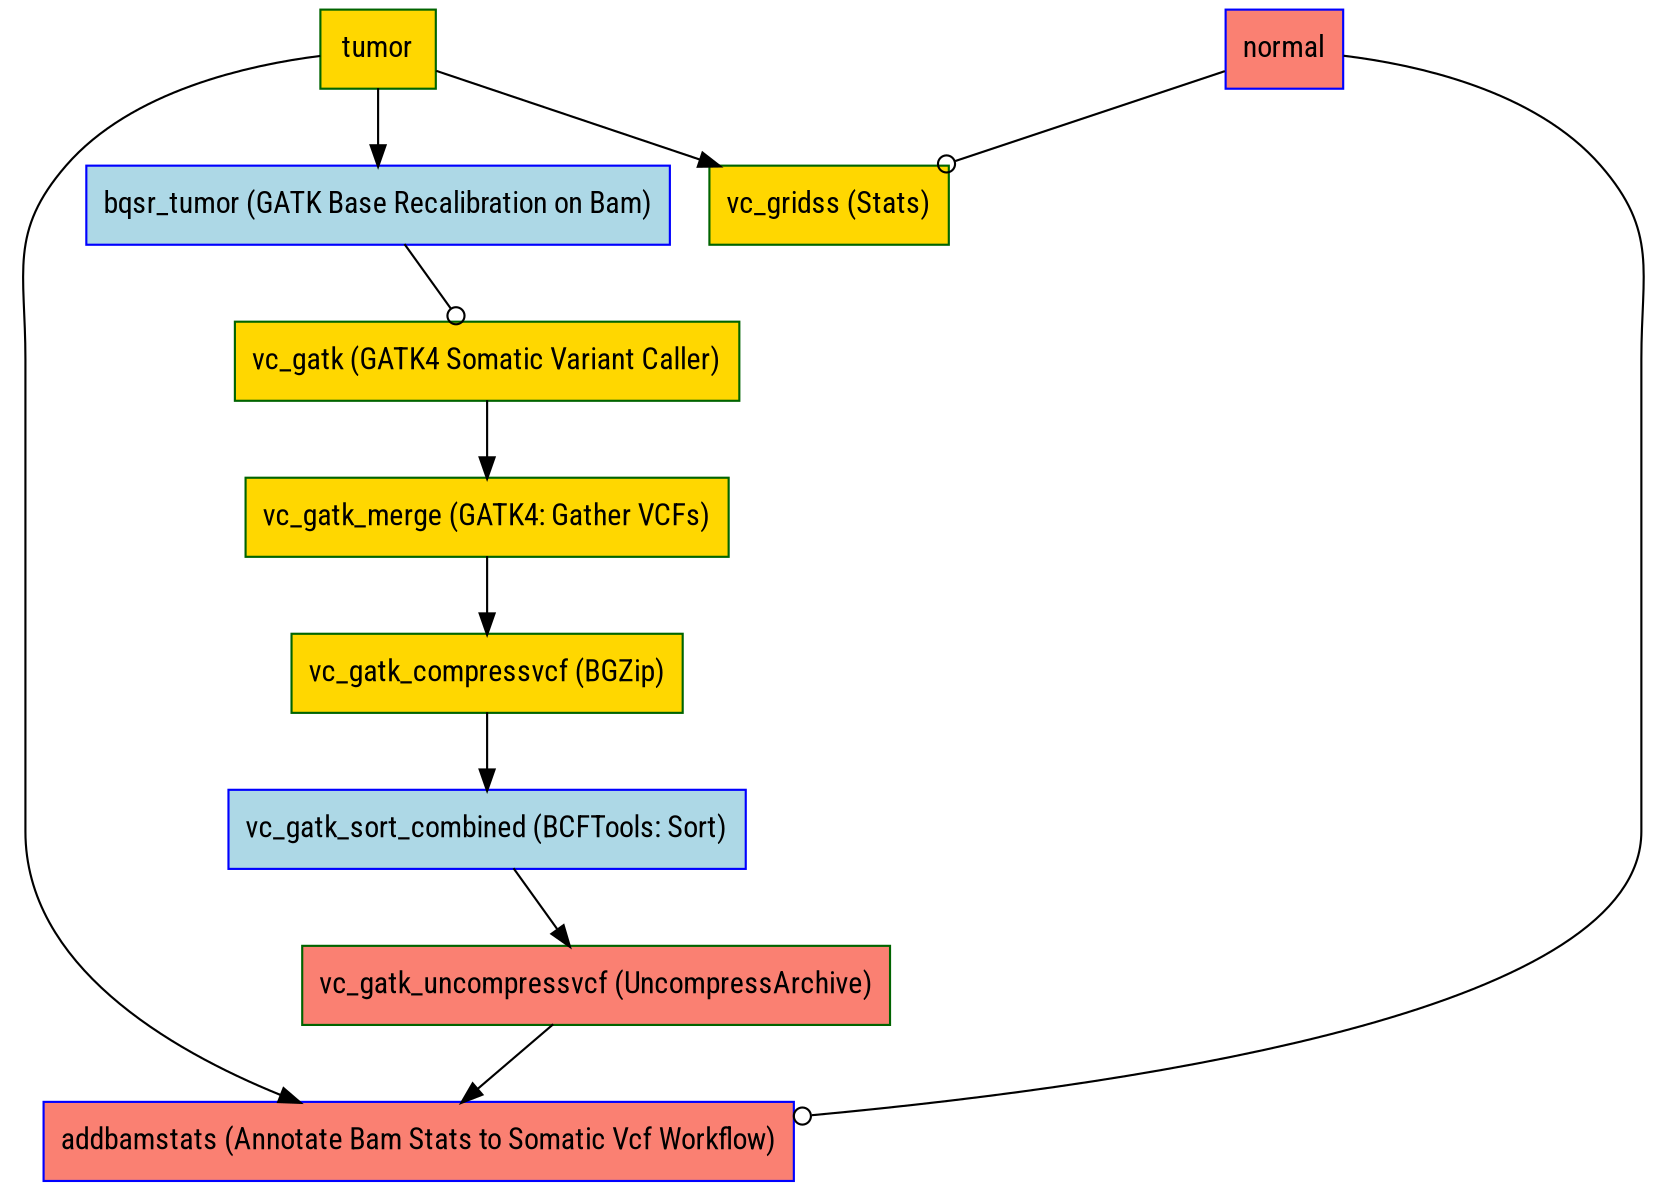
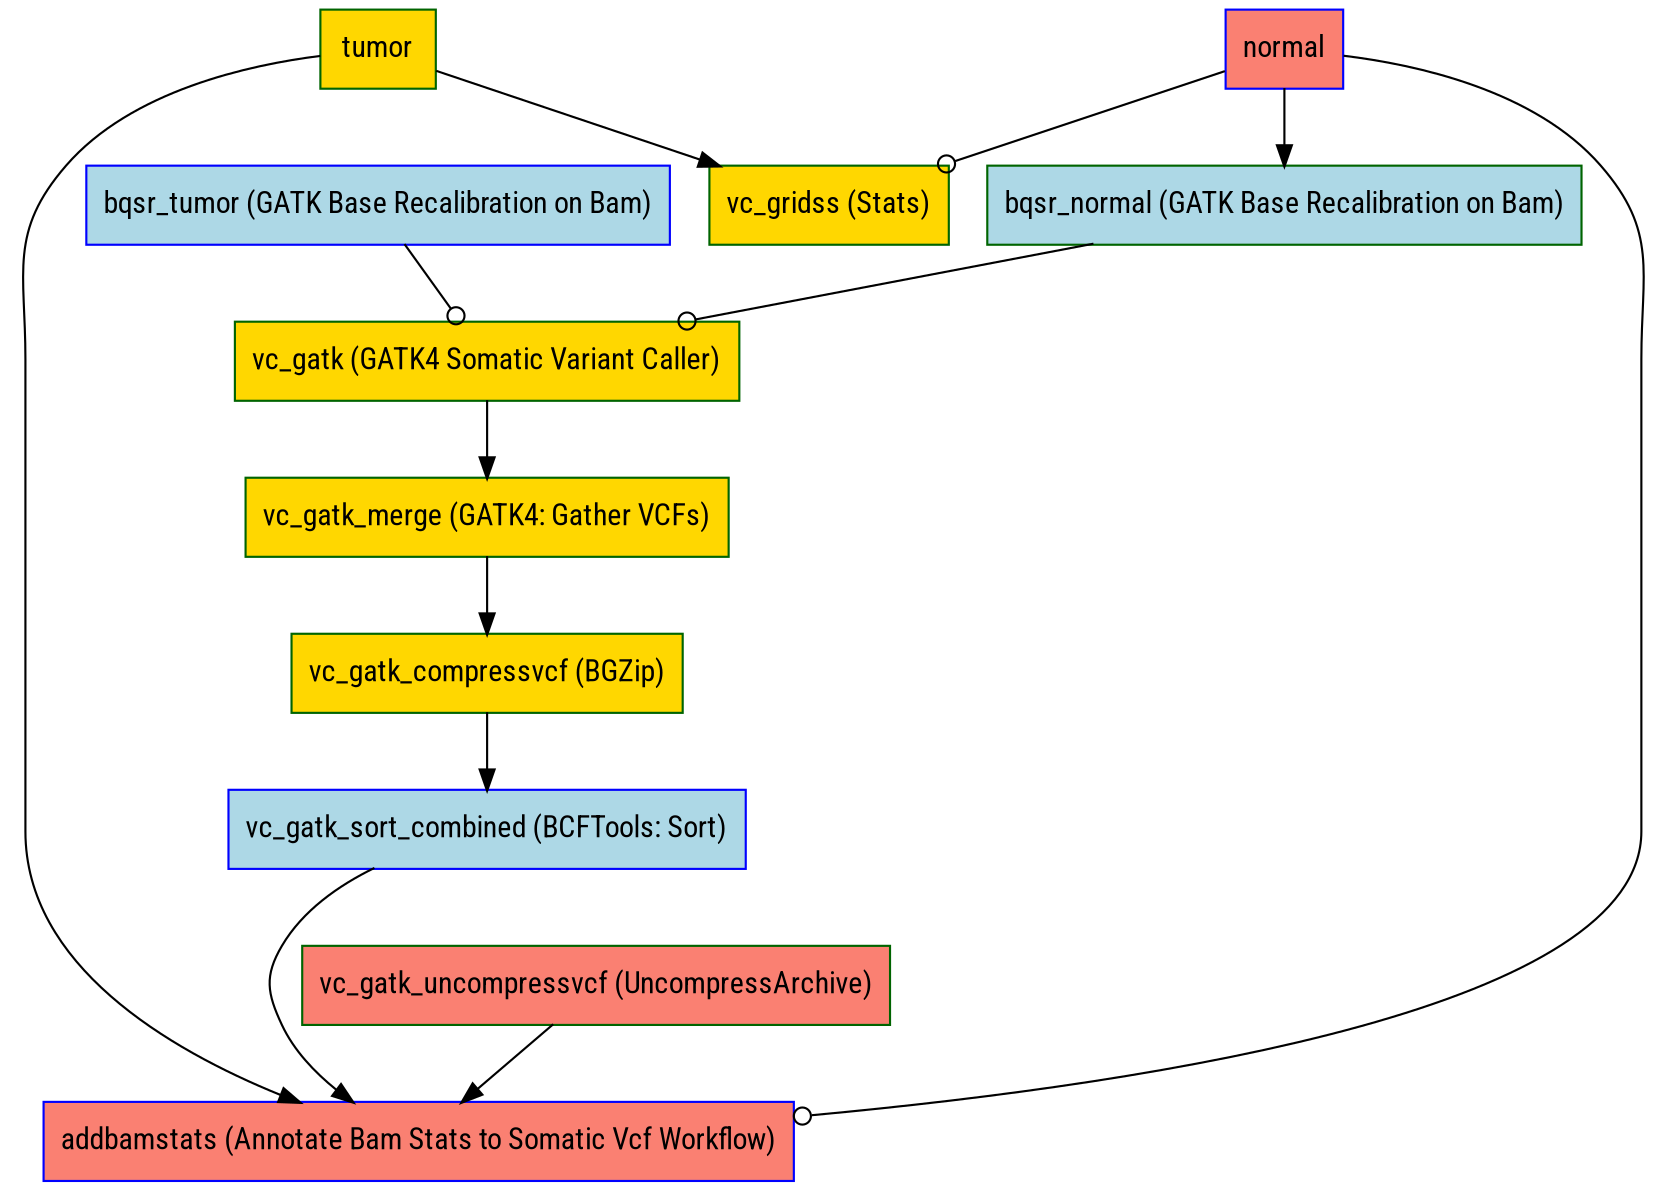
(378, 117) -> none
none -> (1284, 205)
(535, 899) -> (272, 967)
